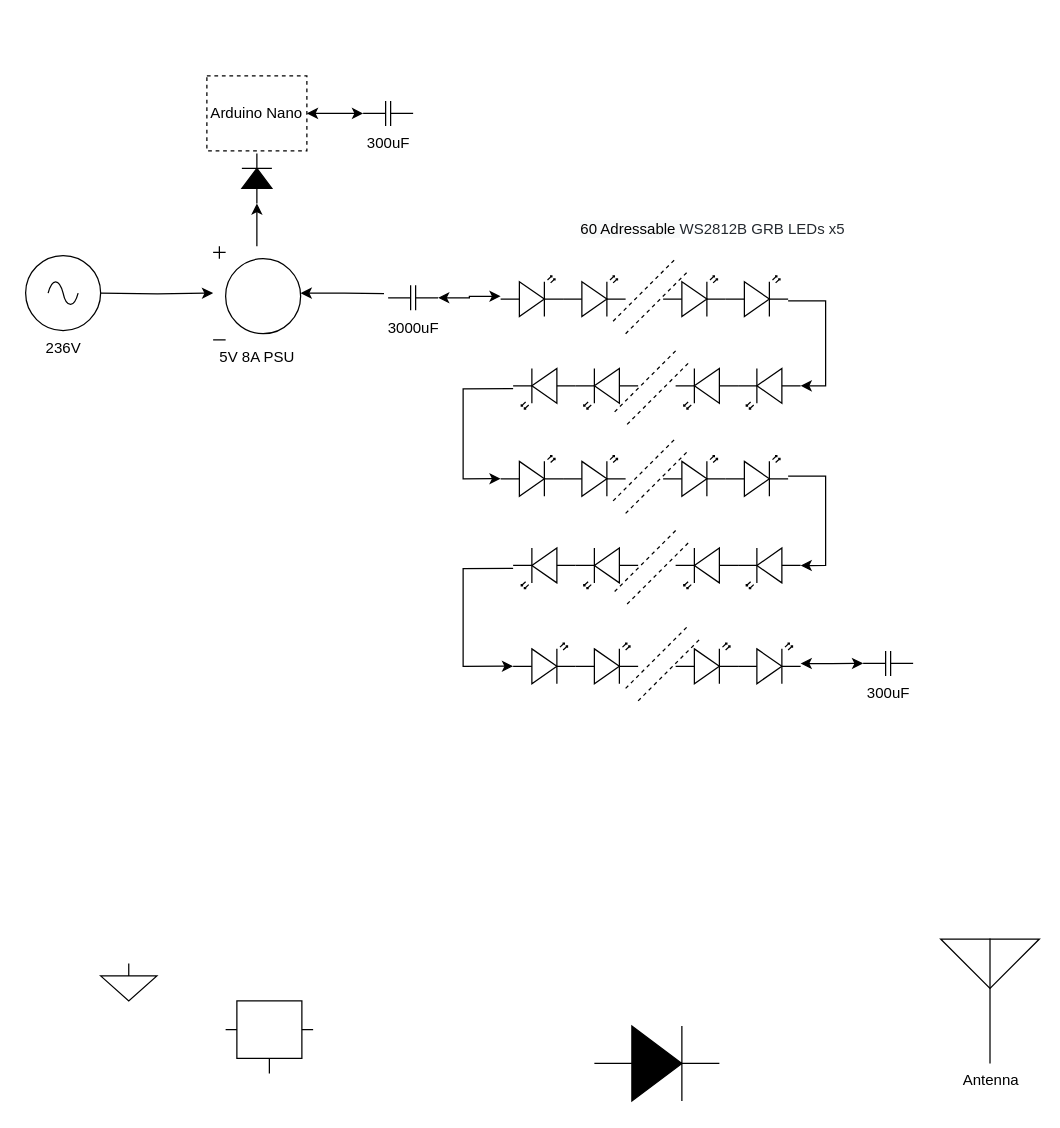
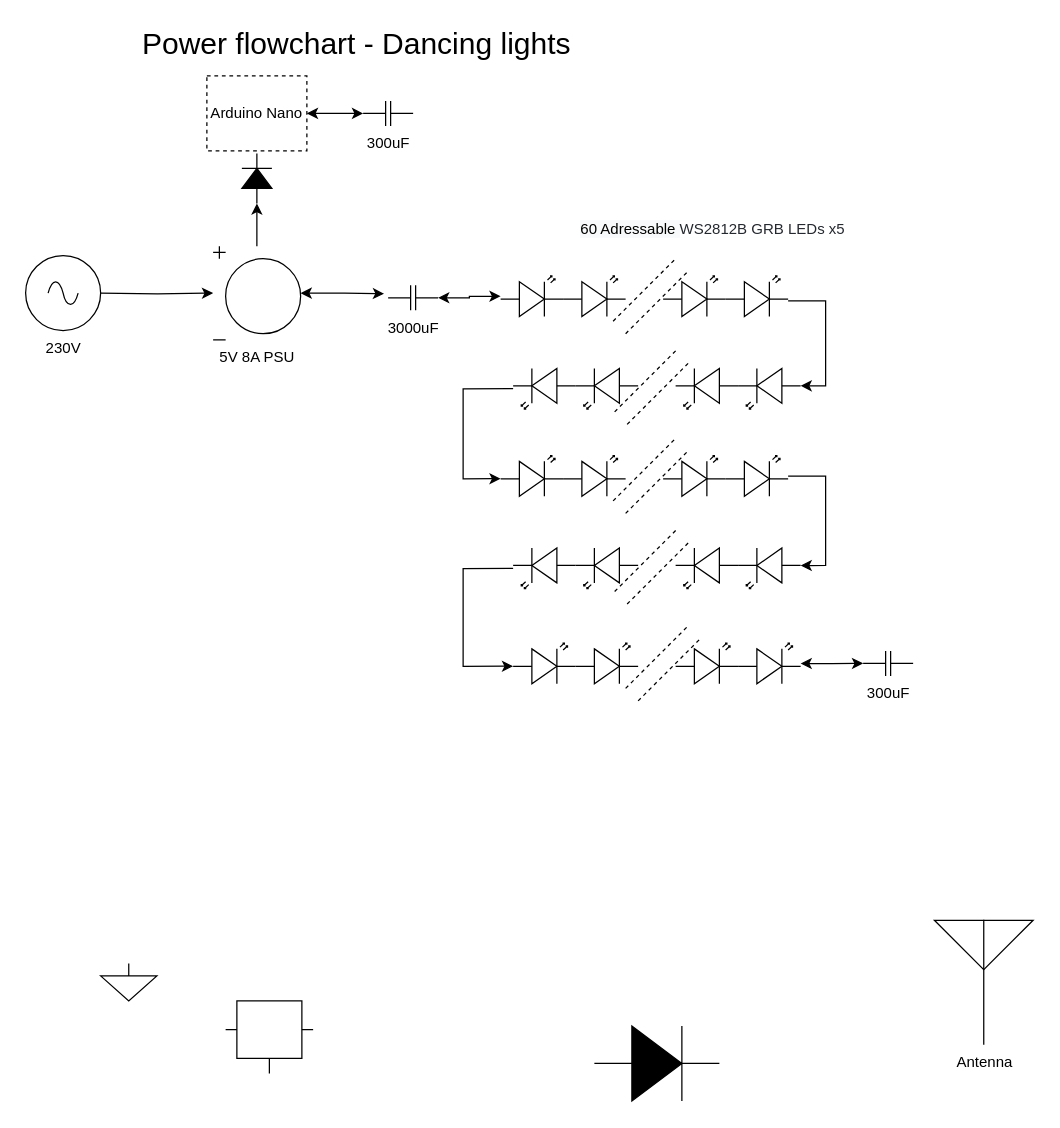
none -> (357, 44)
(378, 293) -> (374, 293)
(64, 348) -> (64, 348)
(990, 1001) -> (984, 982)
